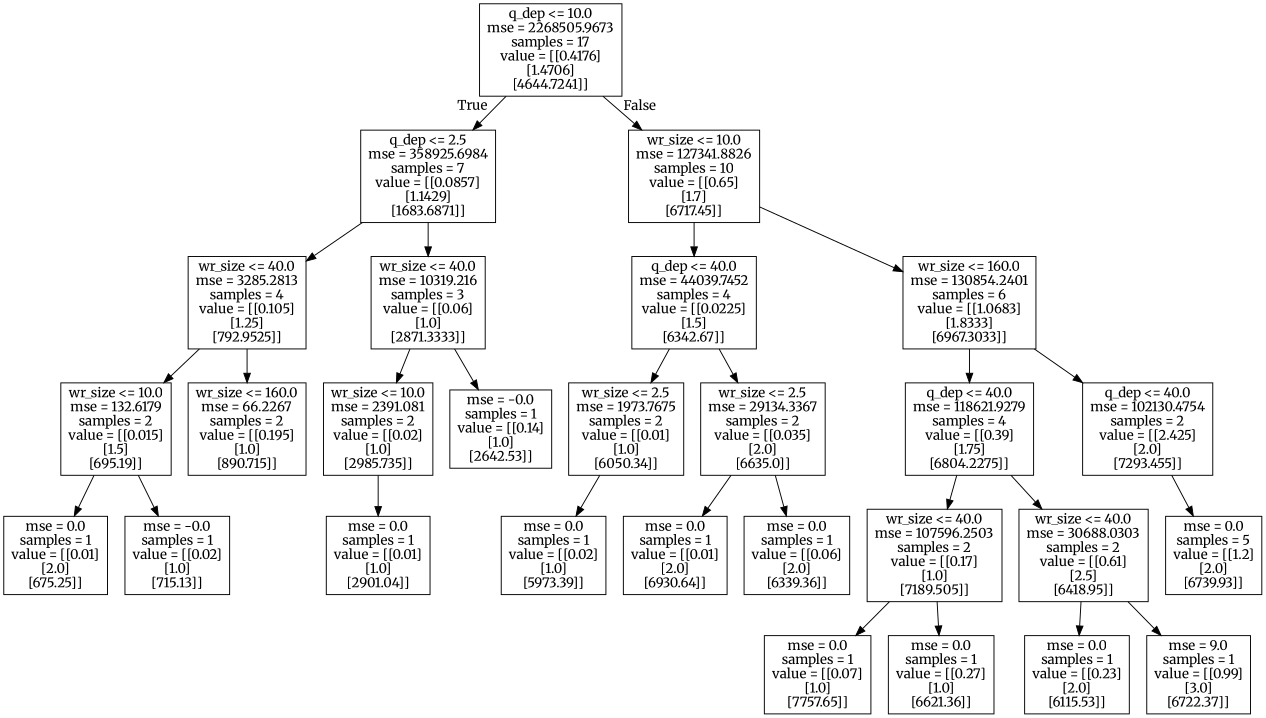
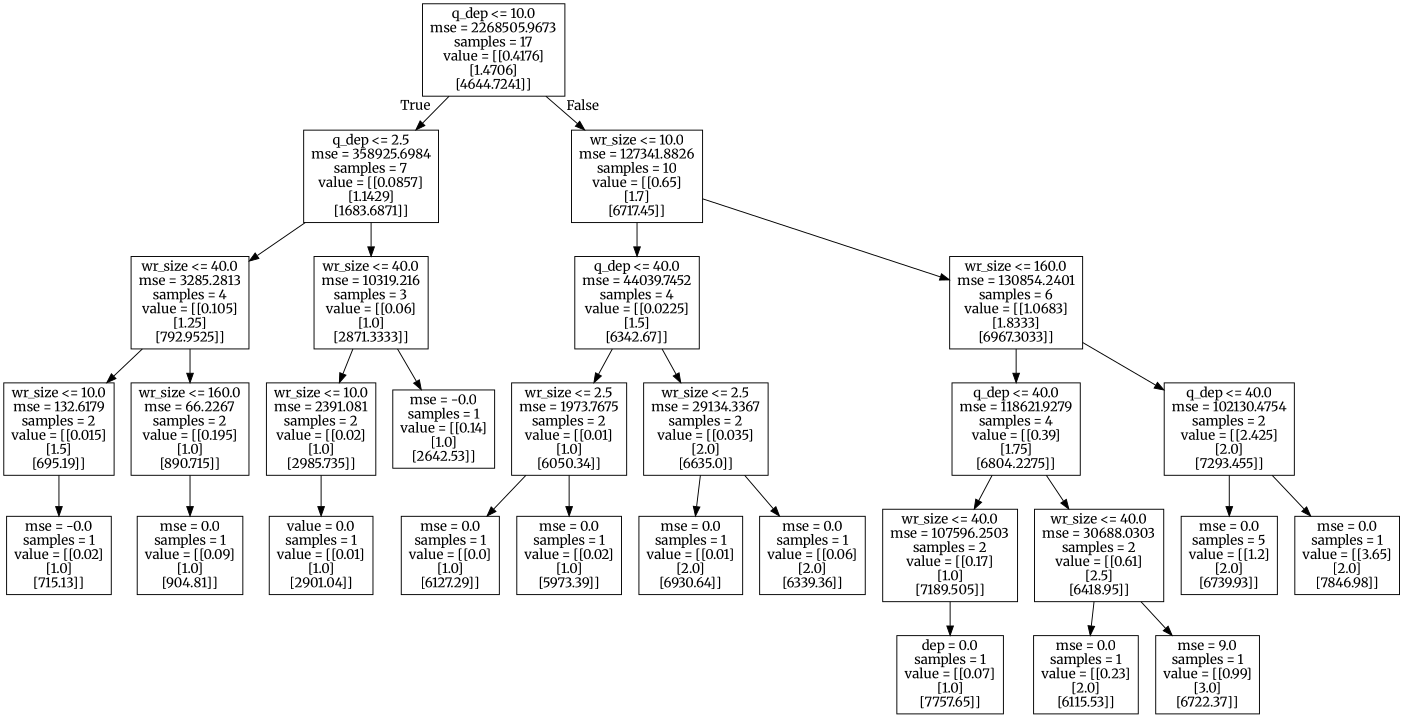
(56, 555) -> none
none -> (190, 555)
(378, 555) -> (321, 555)
none -> (450, 555)
none -> (1347, 555)
(818, 675) -> (950, 675)
(941, 675) -> none
